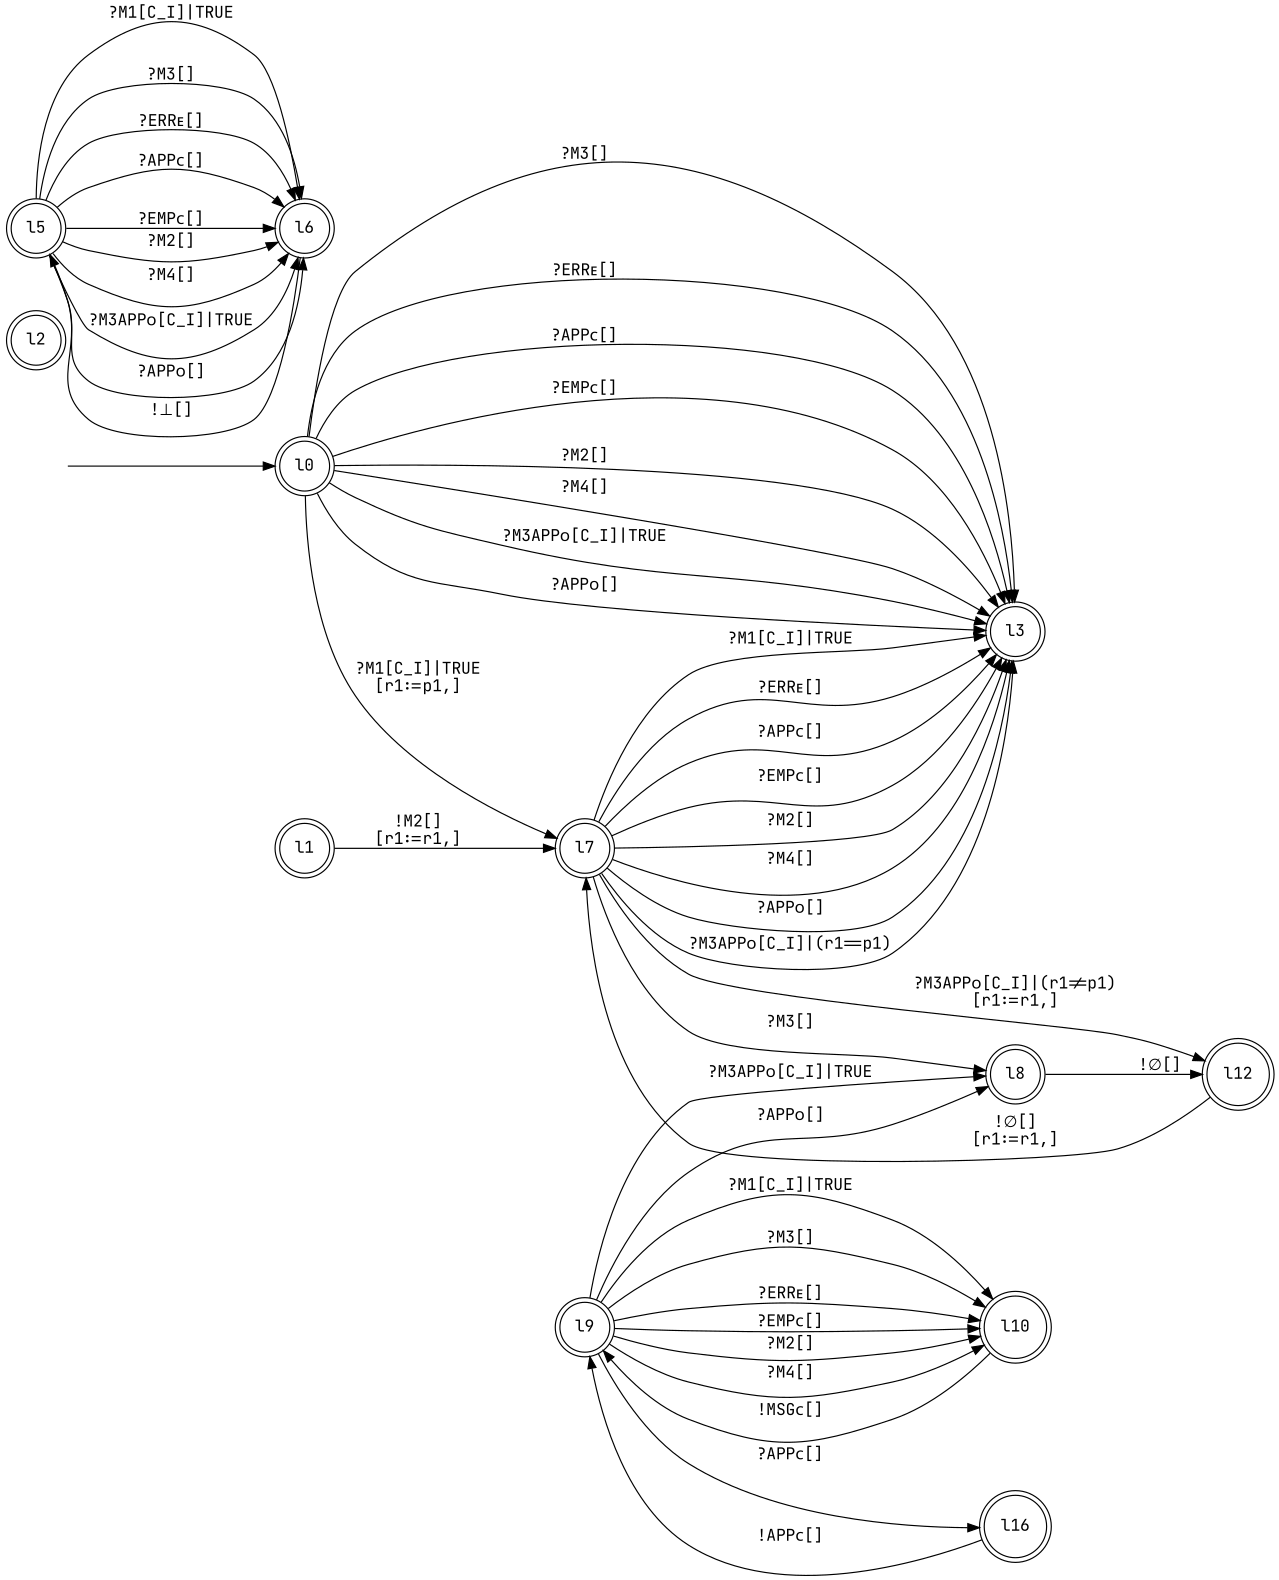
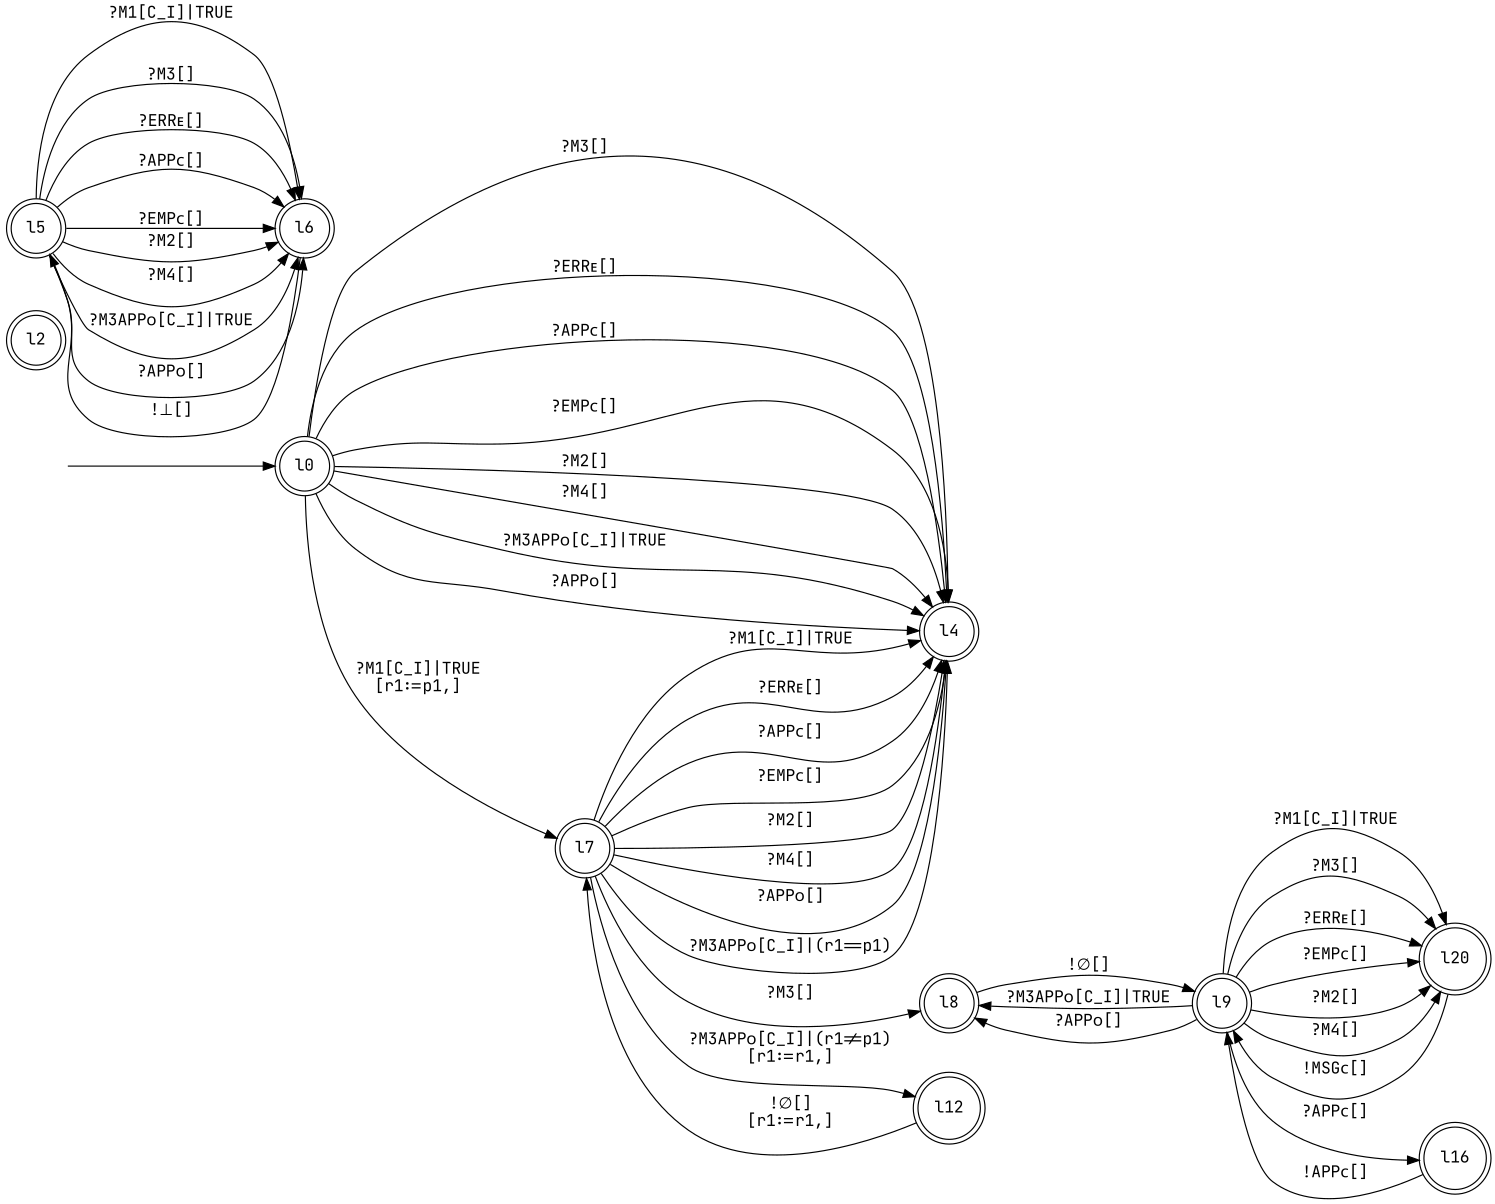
(1015, 632) -> (949, 632)
(305, 848) -> none
(1118, 1074) -> (1080, 976)
(1015, 1327) -> (1455, 959)
